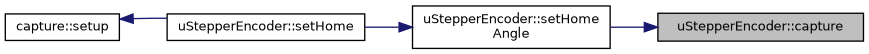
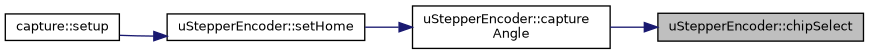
(150, 18) -> (137, 36)
(511, 27) -> (511, 27)
(761, 27) -> (761, 27)
